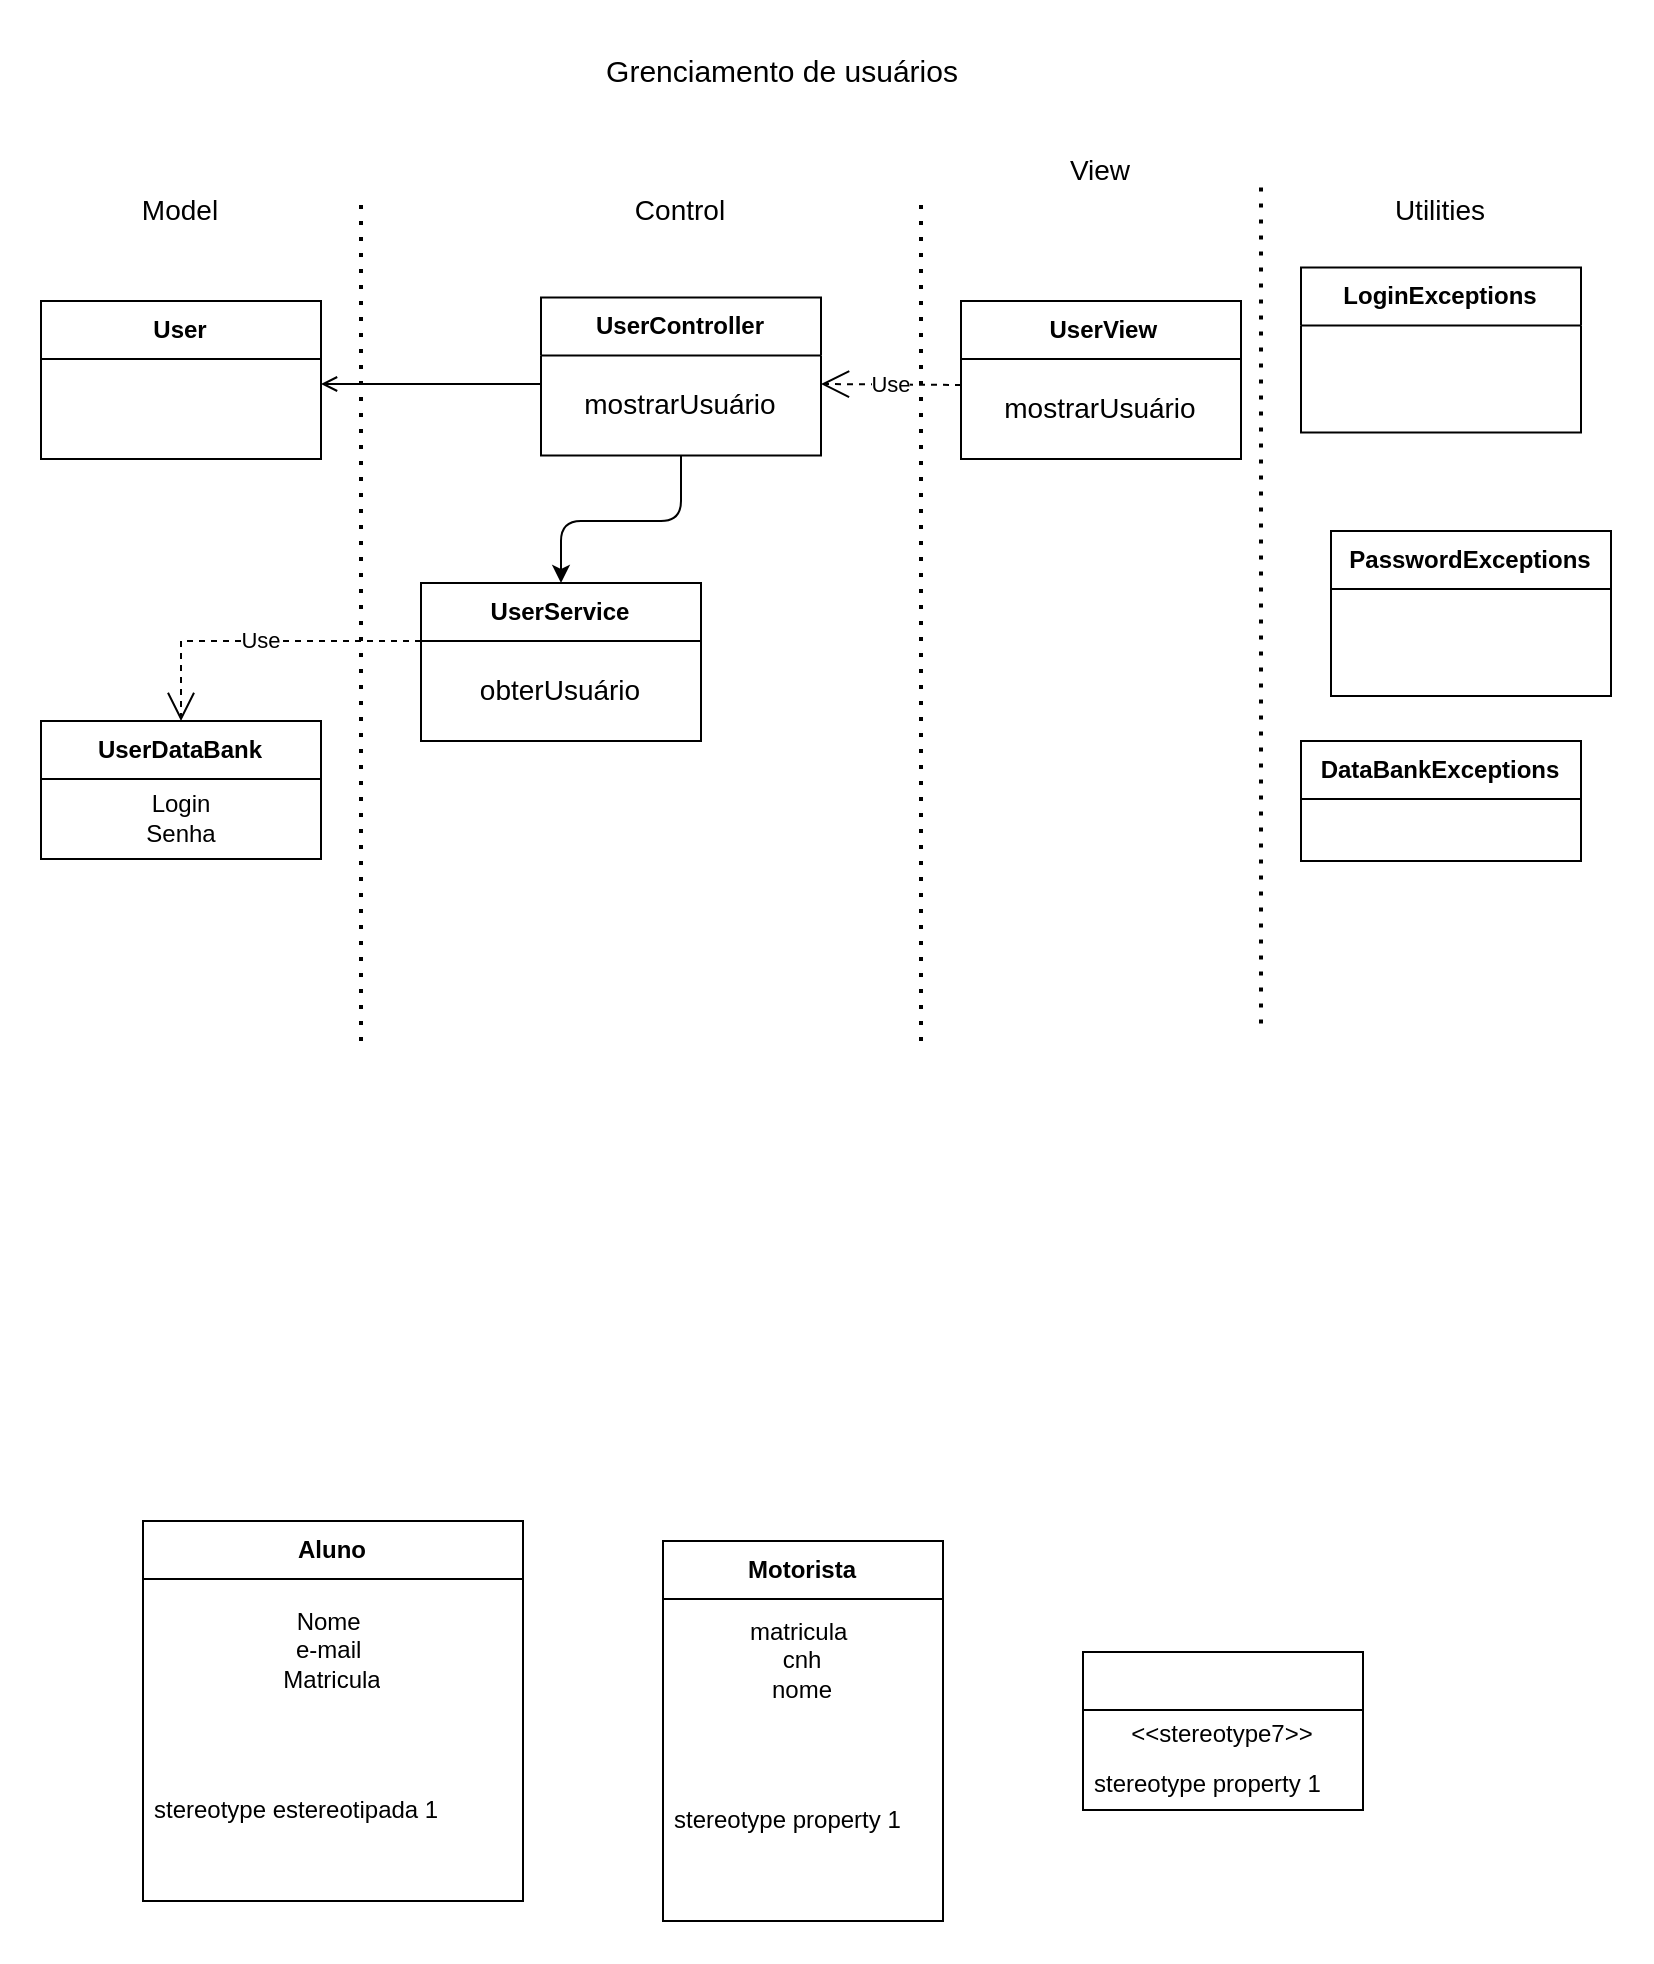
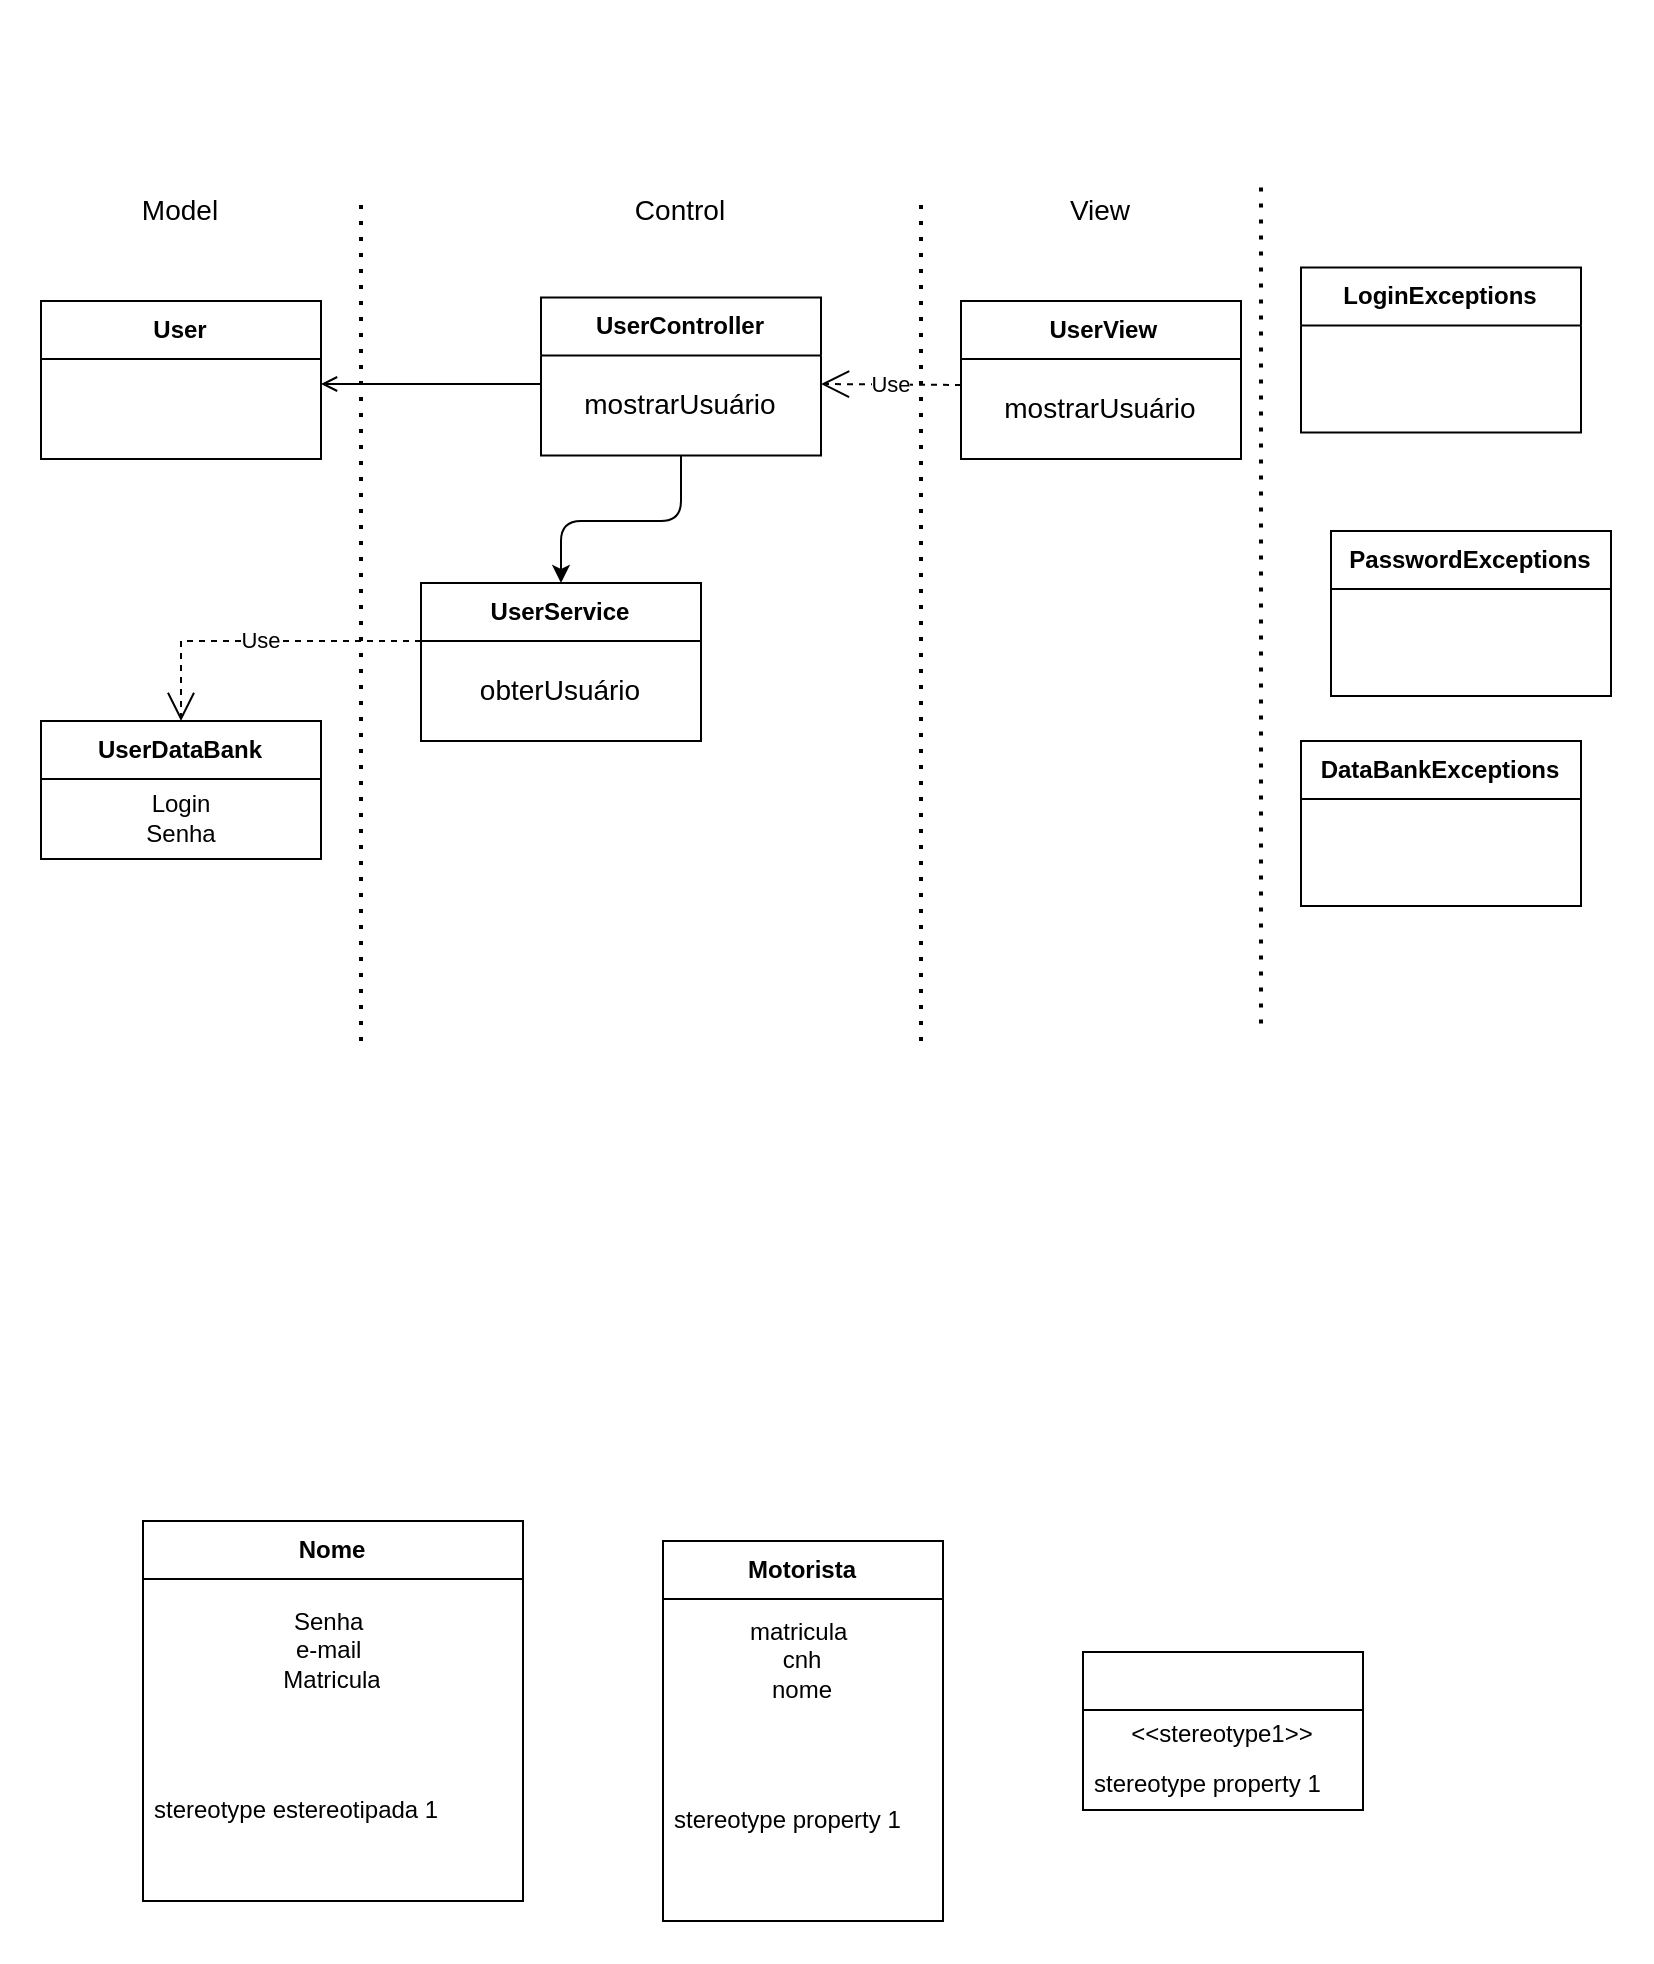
(783, 71) -> none
(1101, 171) -> (1101, 211)
(1441, 211) -> none
(1441, 801) -> (1441, 824)
(333, 1551) -> (333, 1551)
(333, 1651) -> (333, 1651)
(1223, 1735) -> (1223, 1735)
